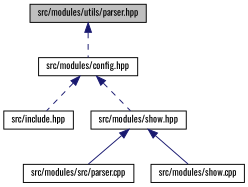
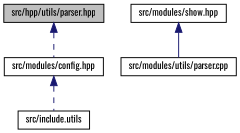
(88, 13) -> (54, 13)
(117, 97) -> none
(39, 120) -> (54, 120)
(79, 173) -> (179, 67)
(198, 173) -> none
